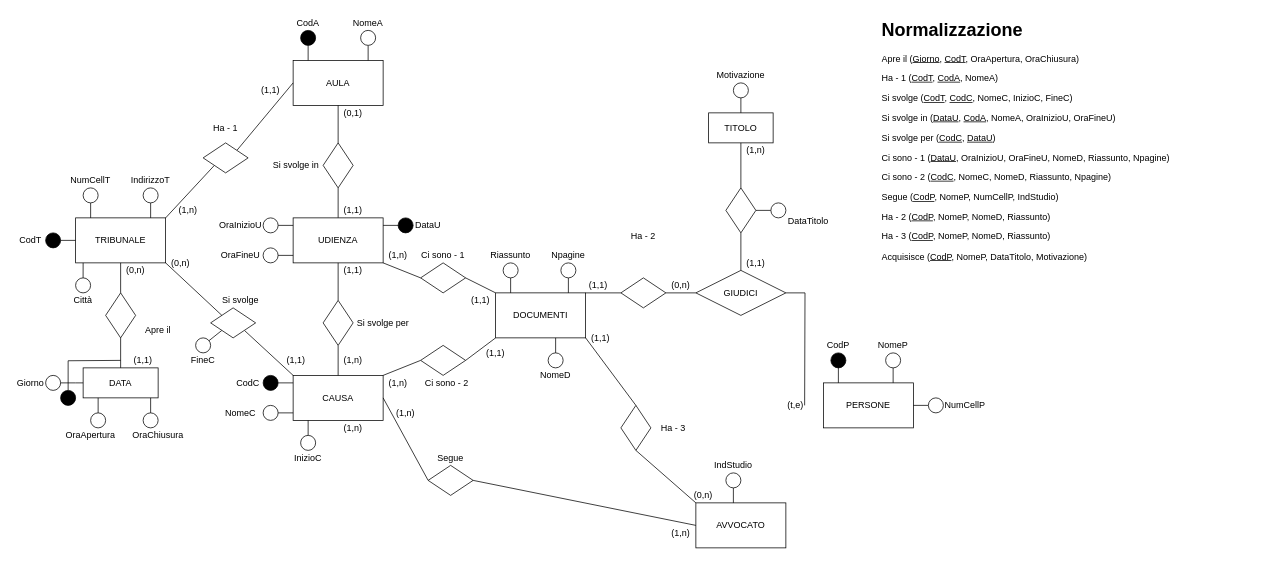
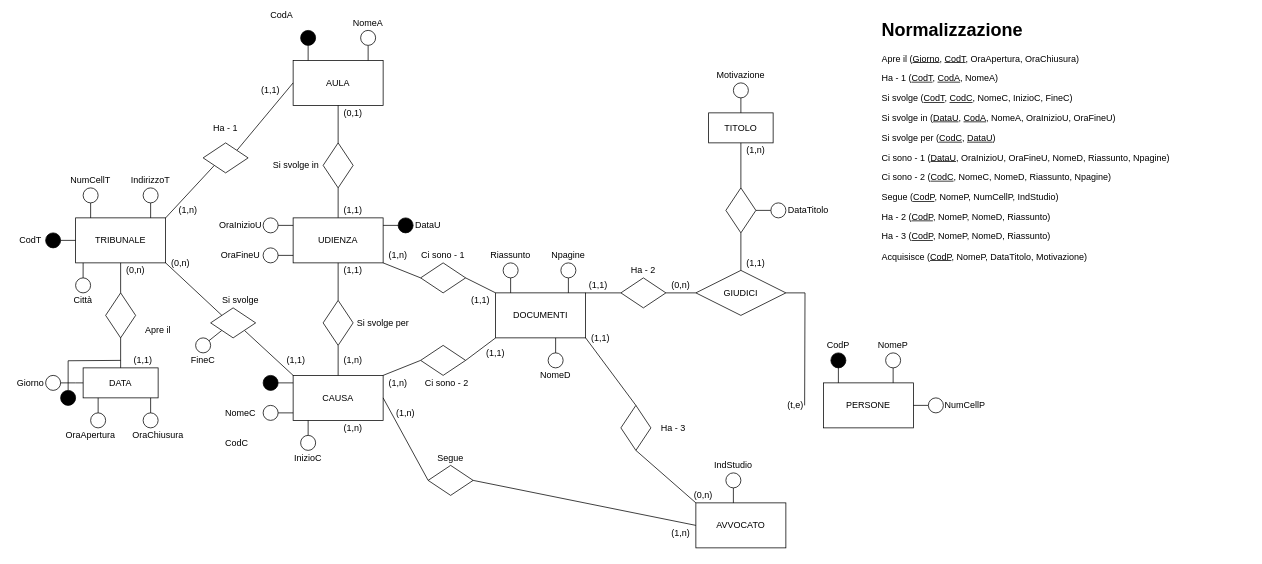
(308, 23) -> (282, 15)
(808, 222) -> (808, 210)
(643, 237) -> (643, 270)
(248, 383) -> (237, 443)
